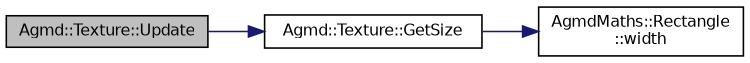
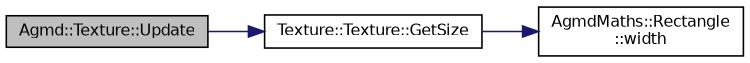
(373, 32) -> (373, 32)
